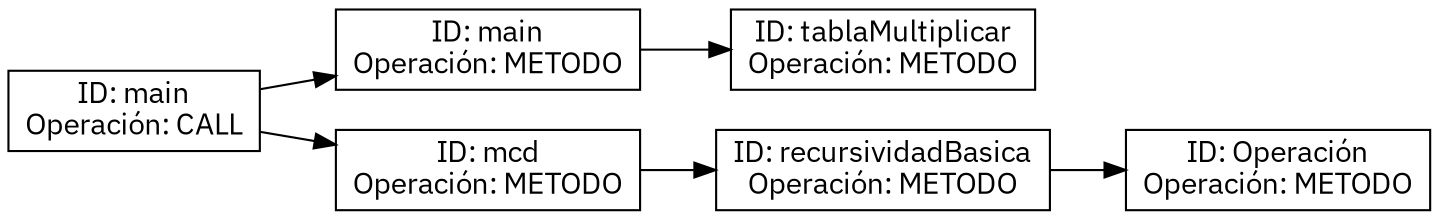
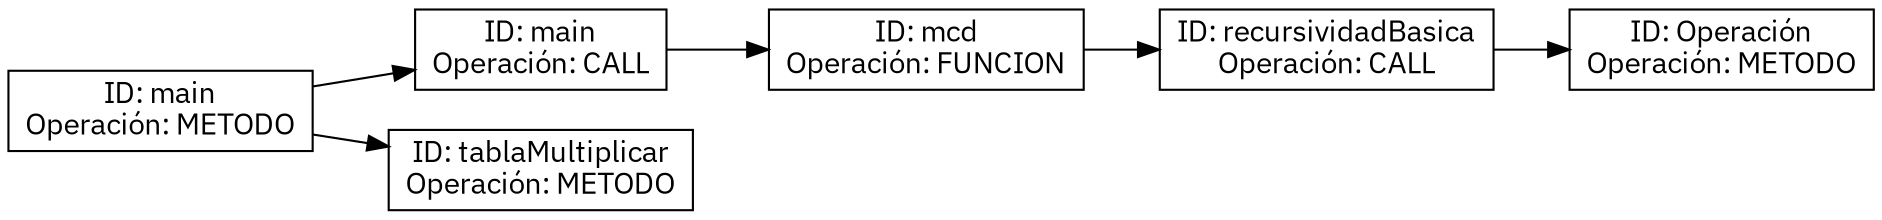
(287, 84) -> (353, 80)
(488, 170) -> (926, 50)
(883, 170) -> (1327, 50)
